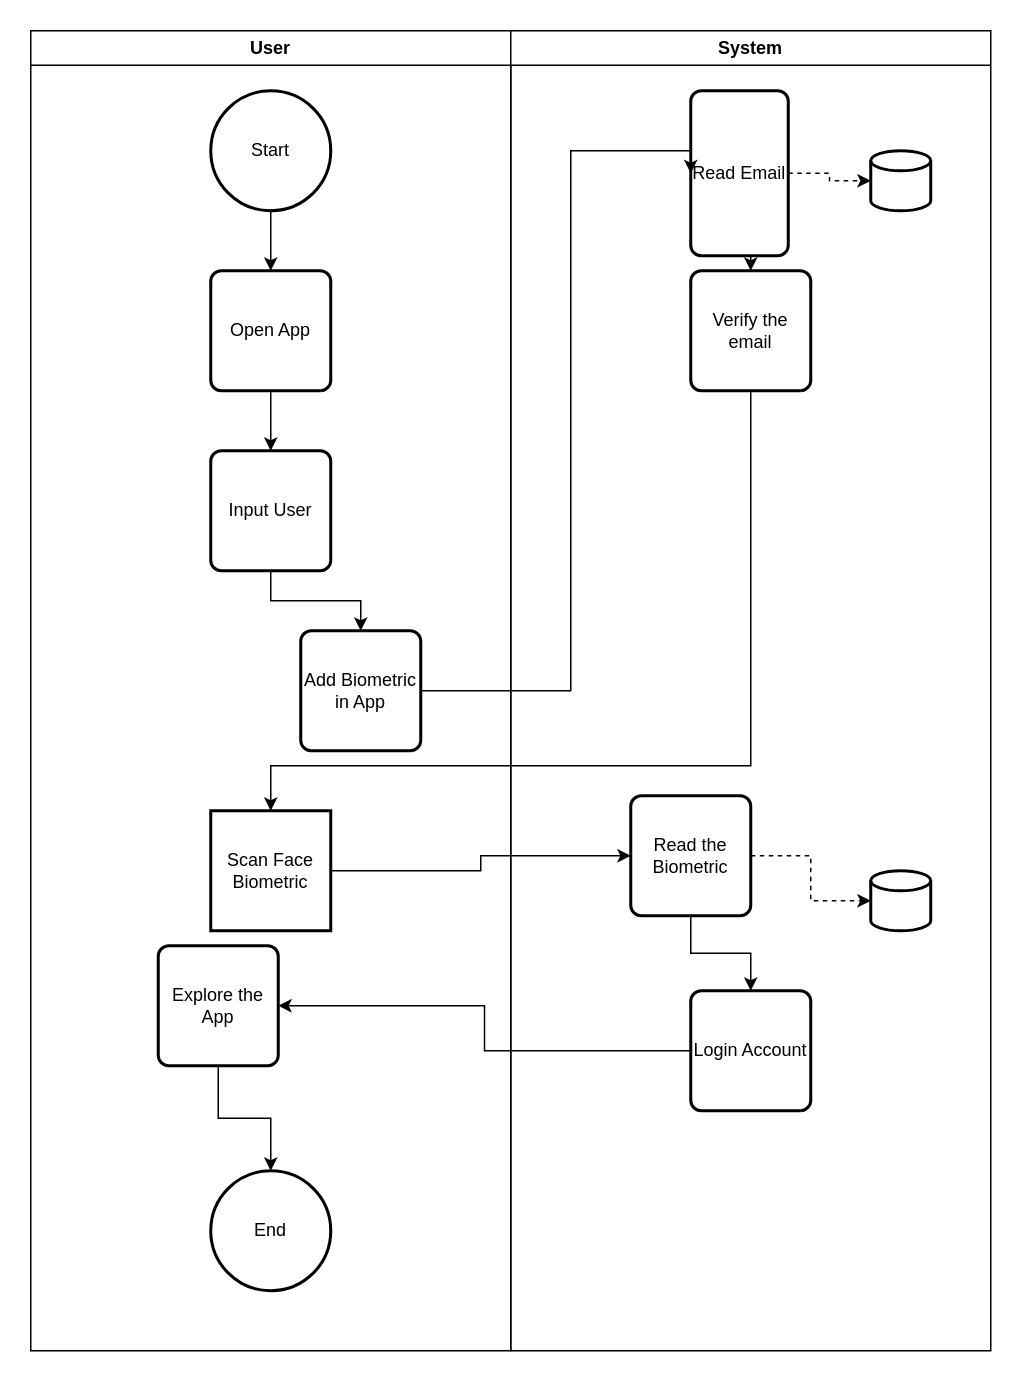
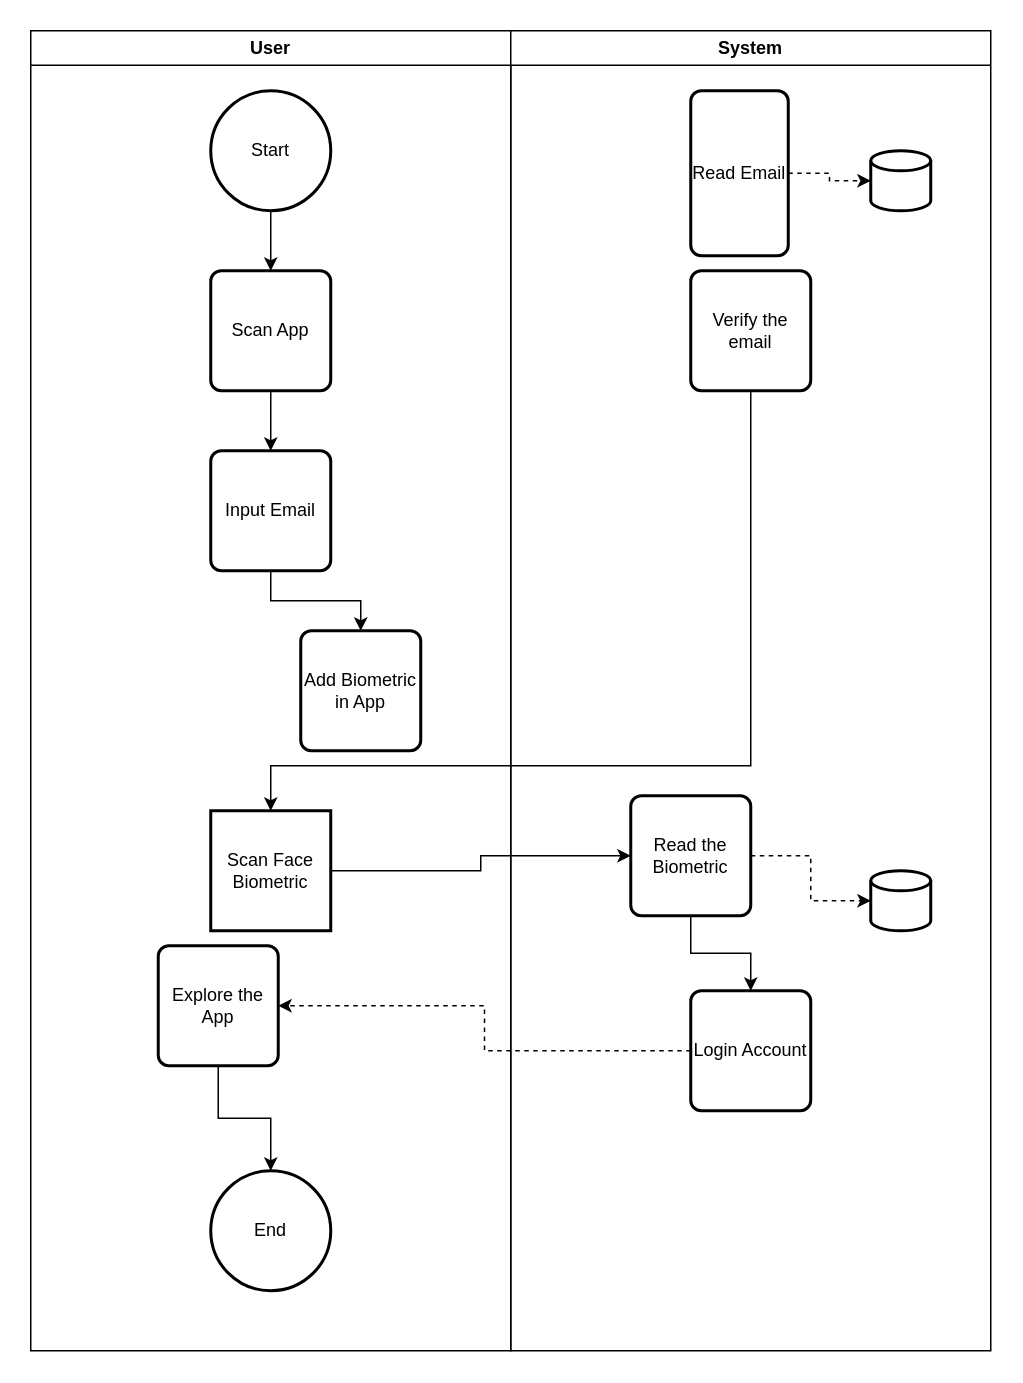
(749, 256) -> none
(271, 331) -> (271, 331)
(571, 437) -> none
(271, 511) -> (271, 511)
(485, 1032) -> (485, 1032)
